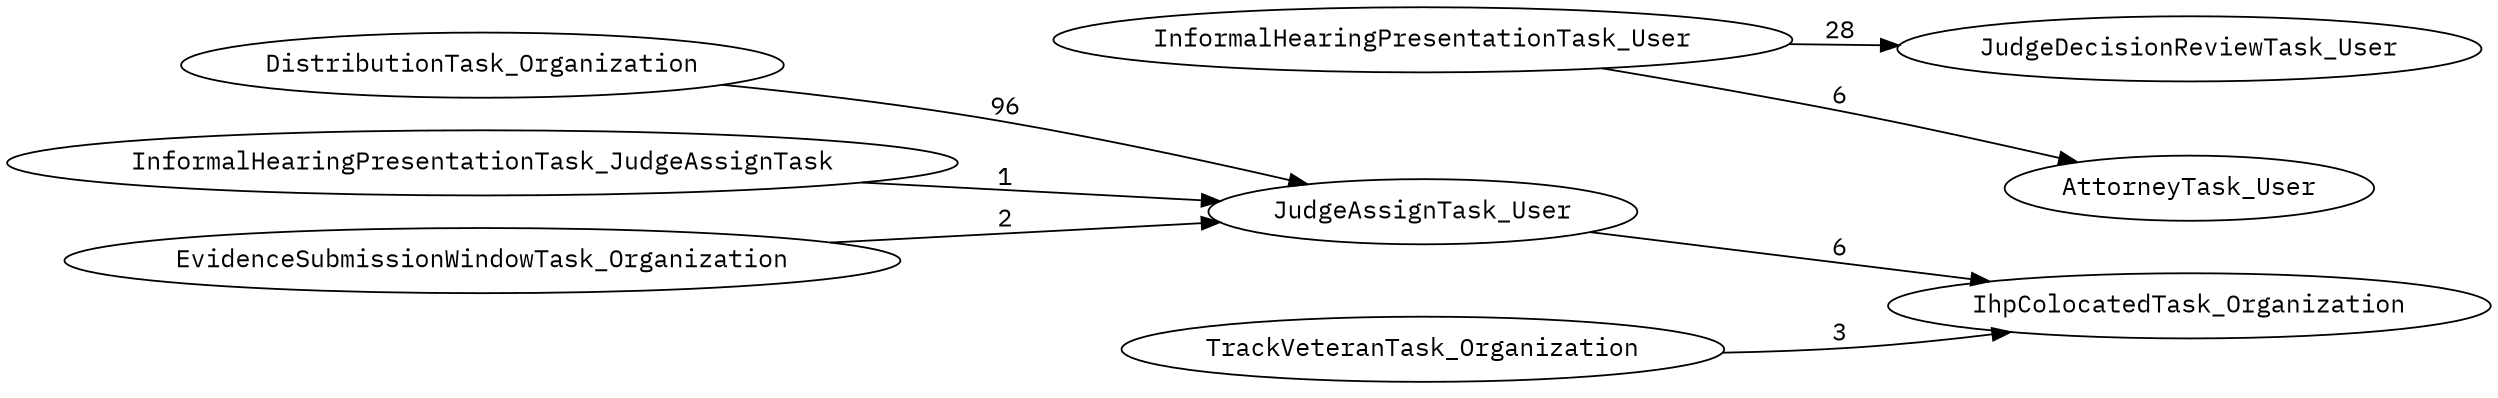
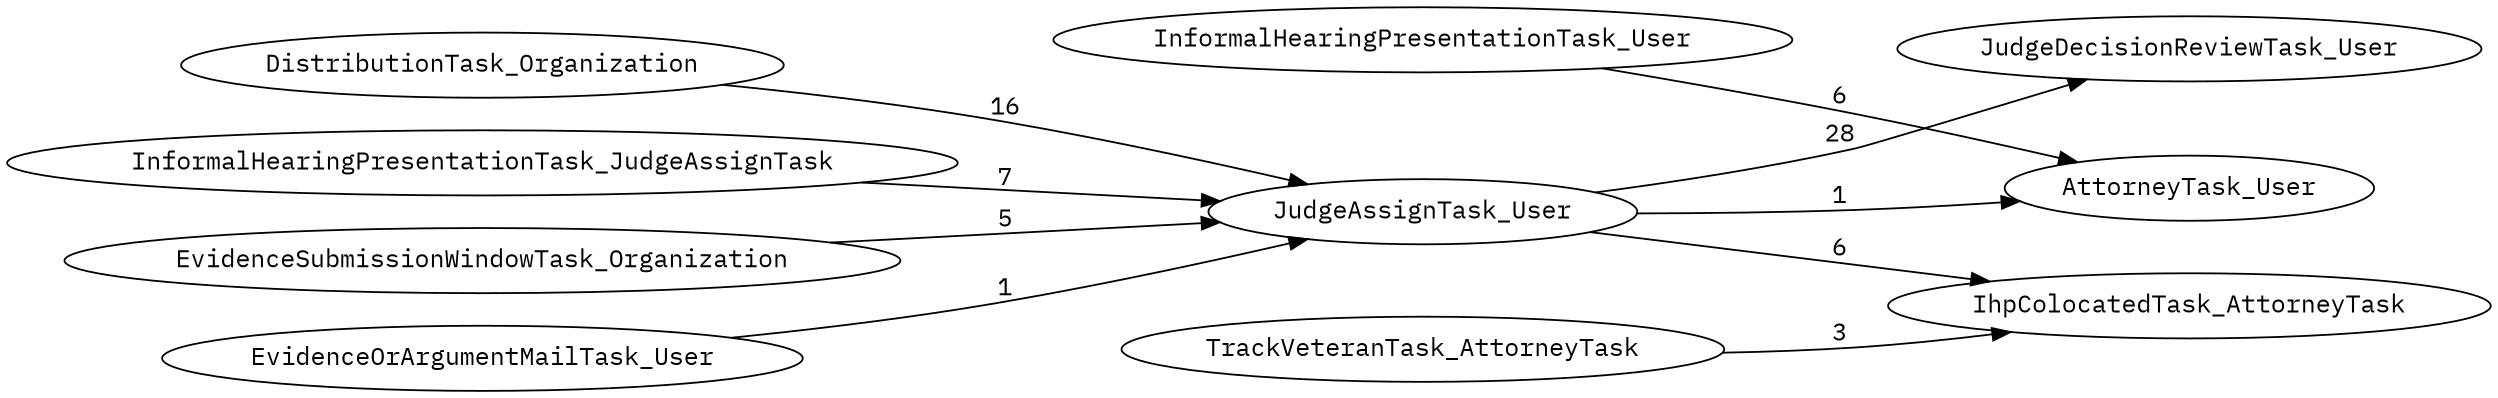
(1835, 45) -> (1835, 153)
(1006, 108) -> (1006, 108)
(1006, 178) -> (1006, 178)
none -> (1819, 211)
(1006, 220) -> (1006, 220)
(2189, 306) -> (2189, 306)
(1423, 349) -> (1423, 349)
none -> (482, 358)
